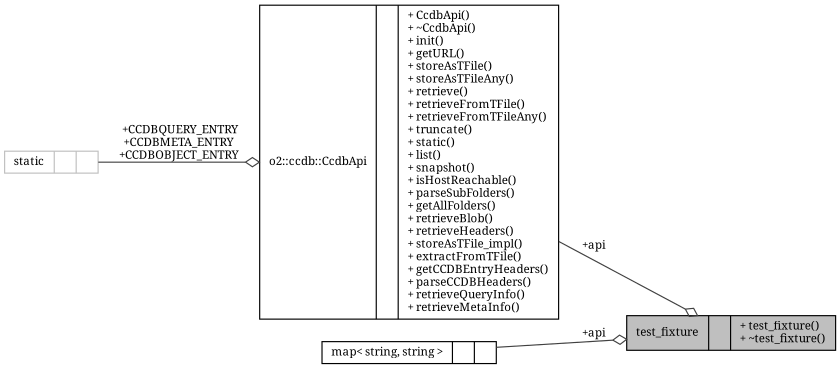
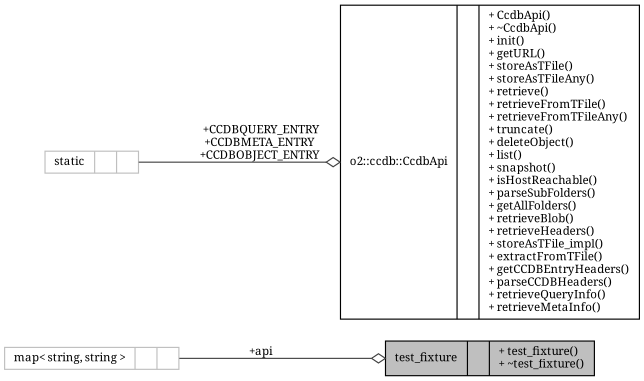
(432, 143) -> (531, 143)
(622, 275) -> none
(409, 353) -> (92, 358)
